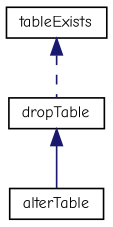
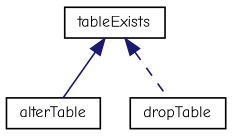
(57, 167) -> (79, 75)
